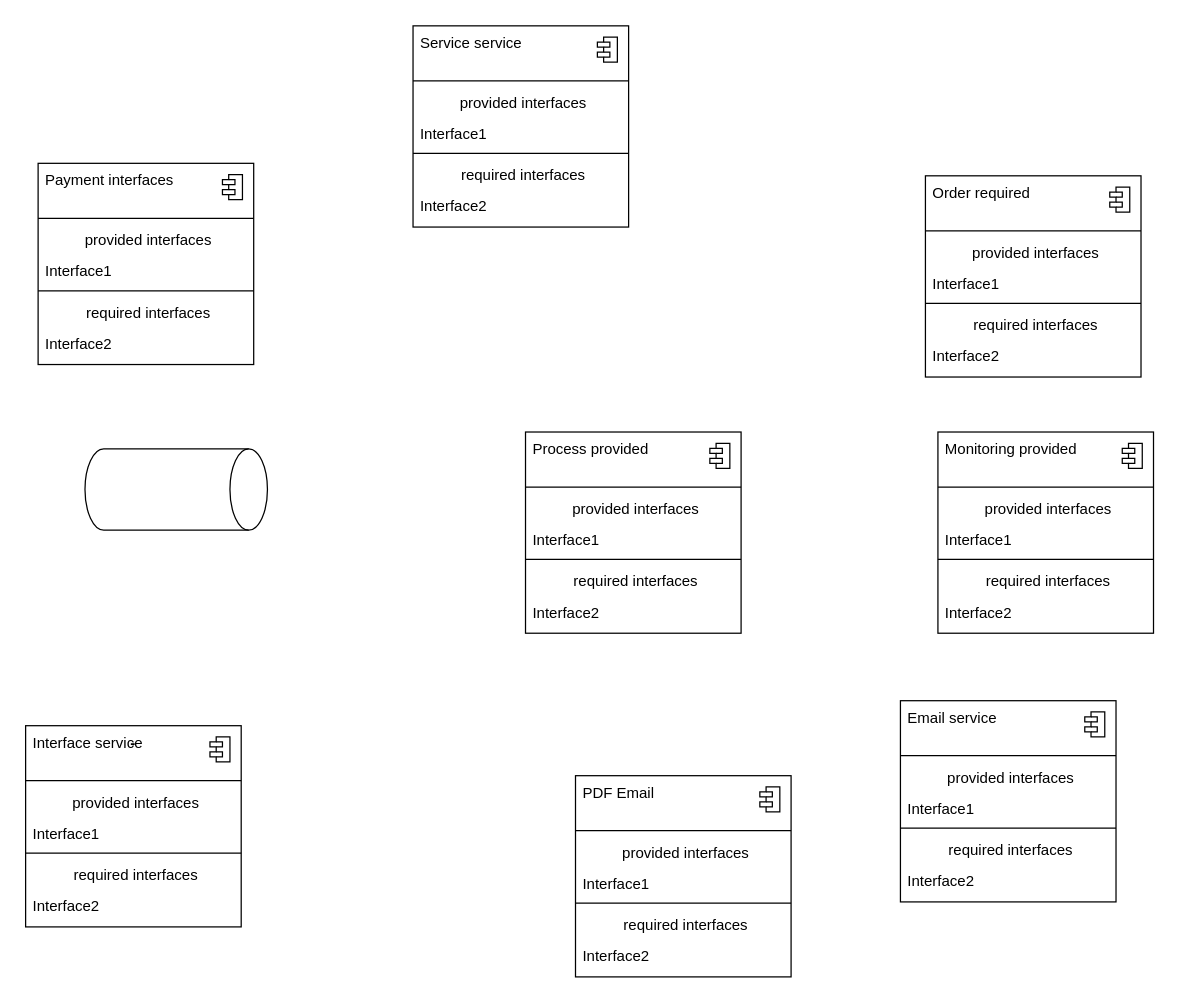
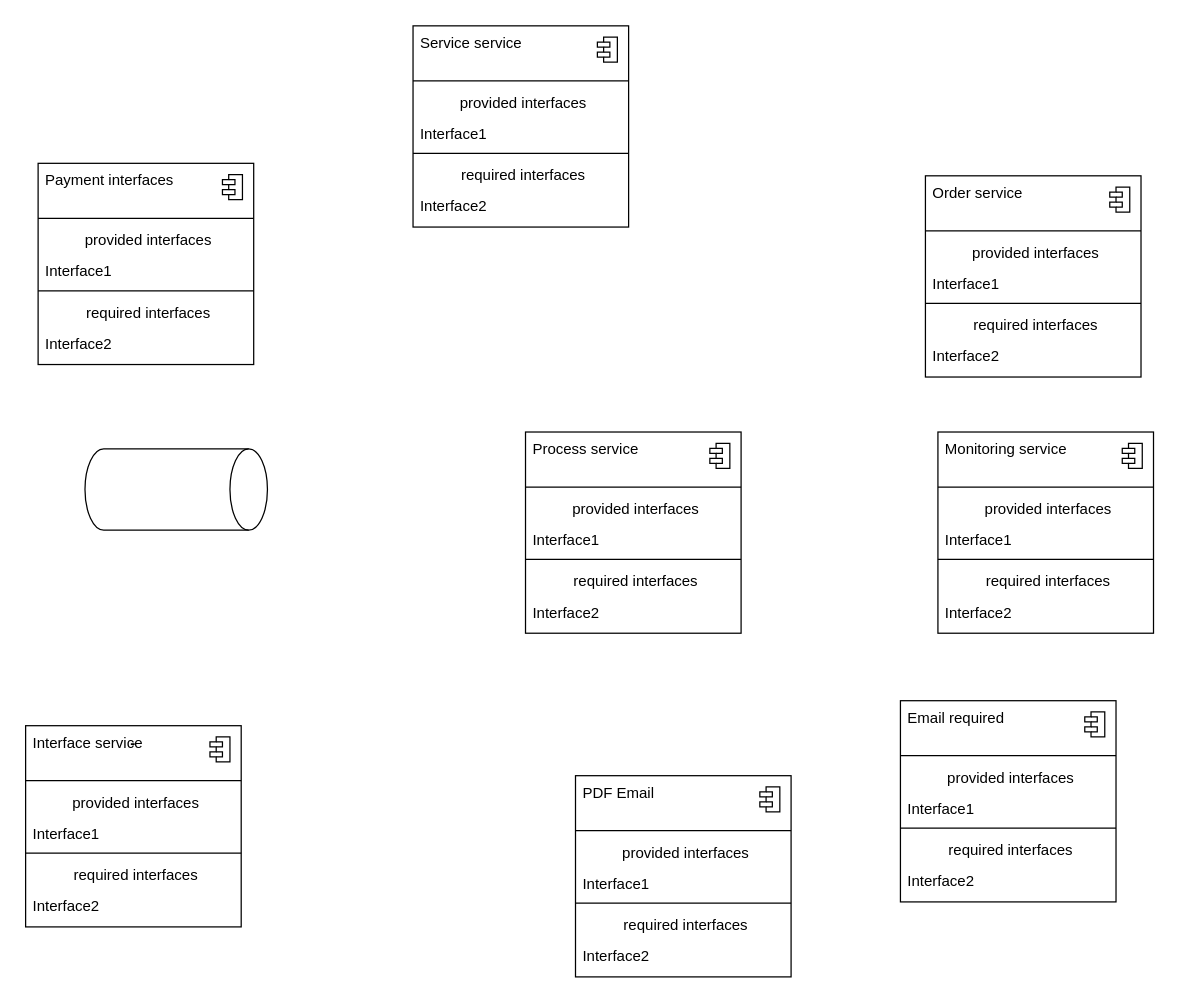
(988, 193) -> (984, 193)
(596, 450) -> (592, 450)
(1018, 450) -> (1013, 450)
(955, 718) -> (959, 718)
